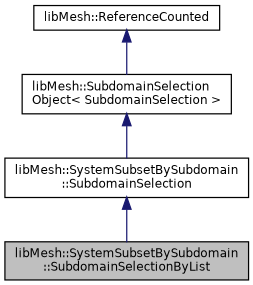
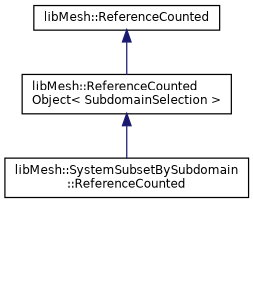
(127, 94) -> (127, 94)
(127, 178) -> (127, 178)
(127, 261) -> none
